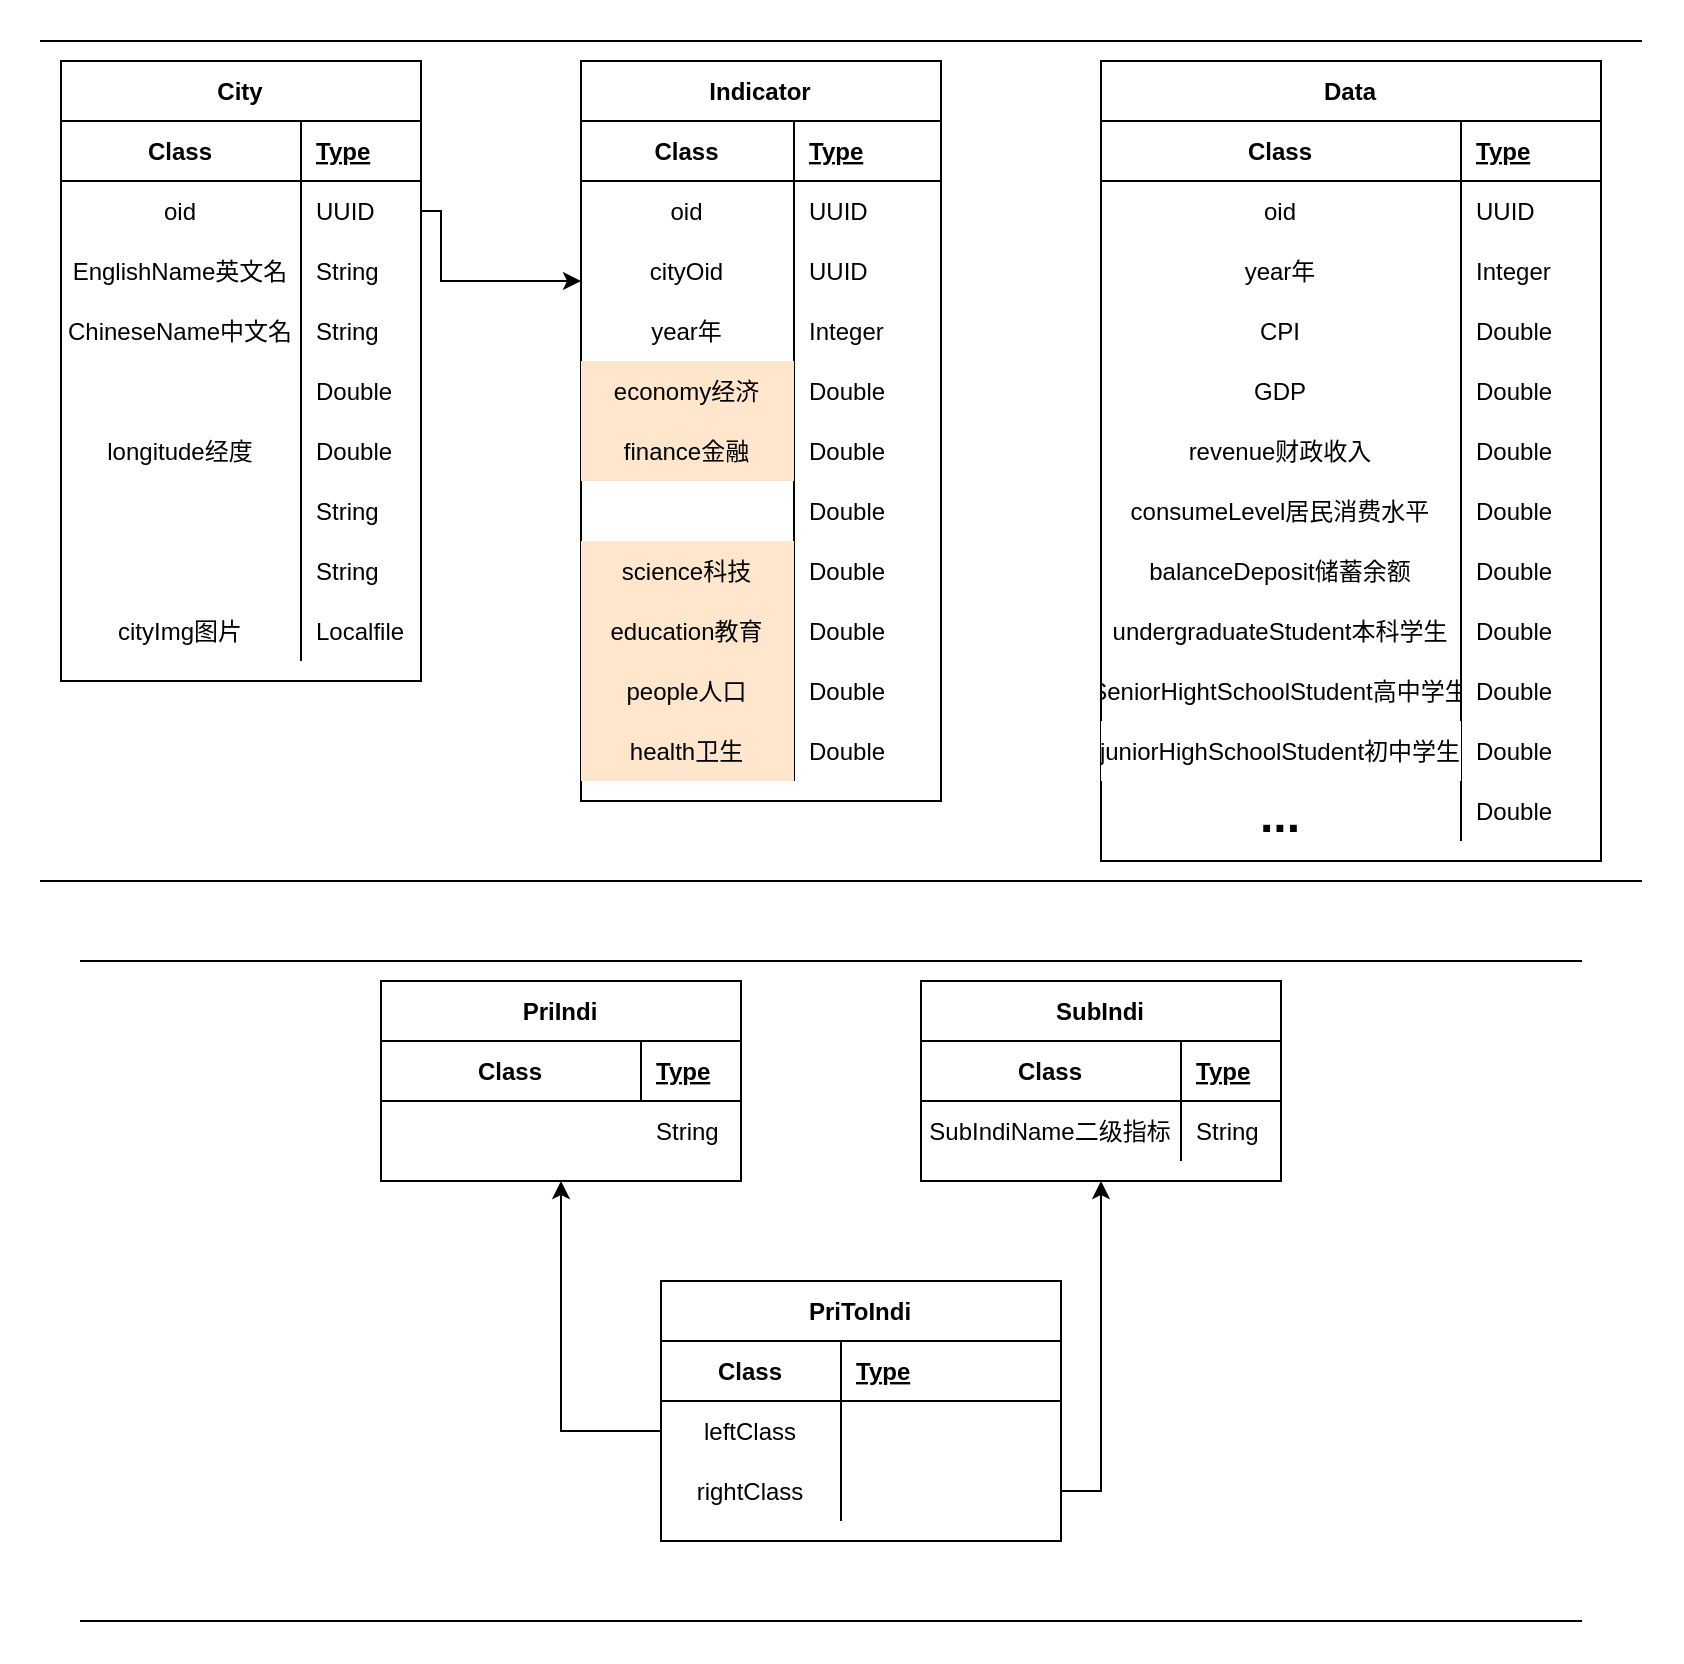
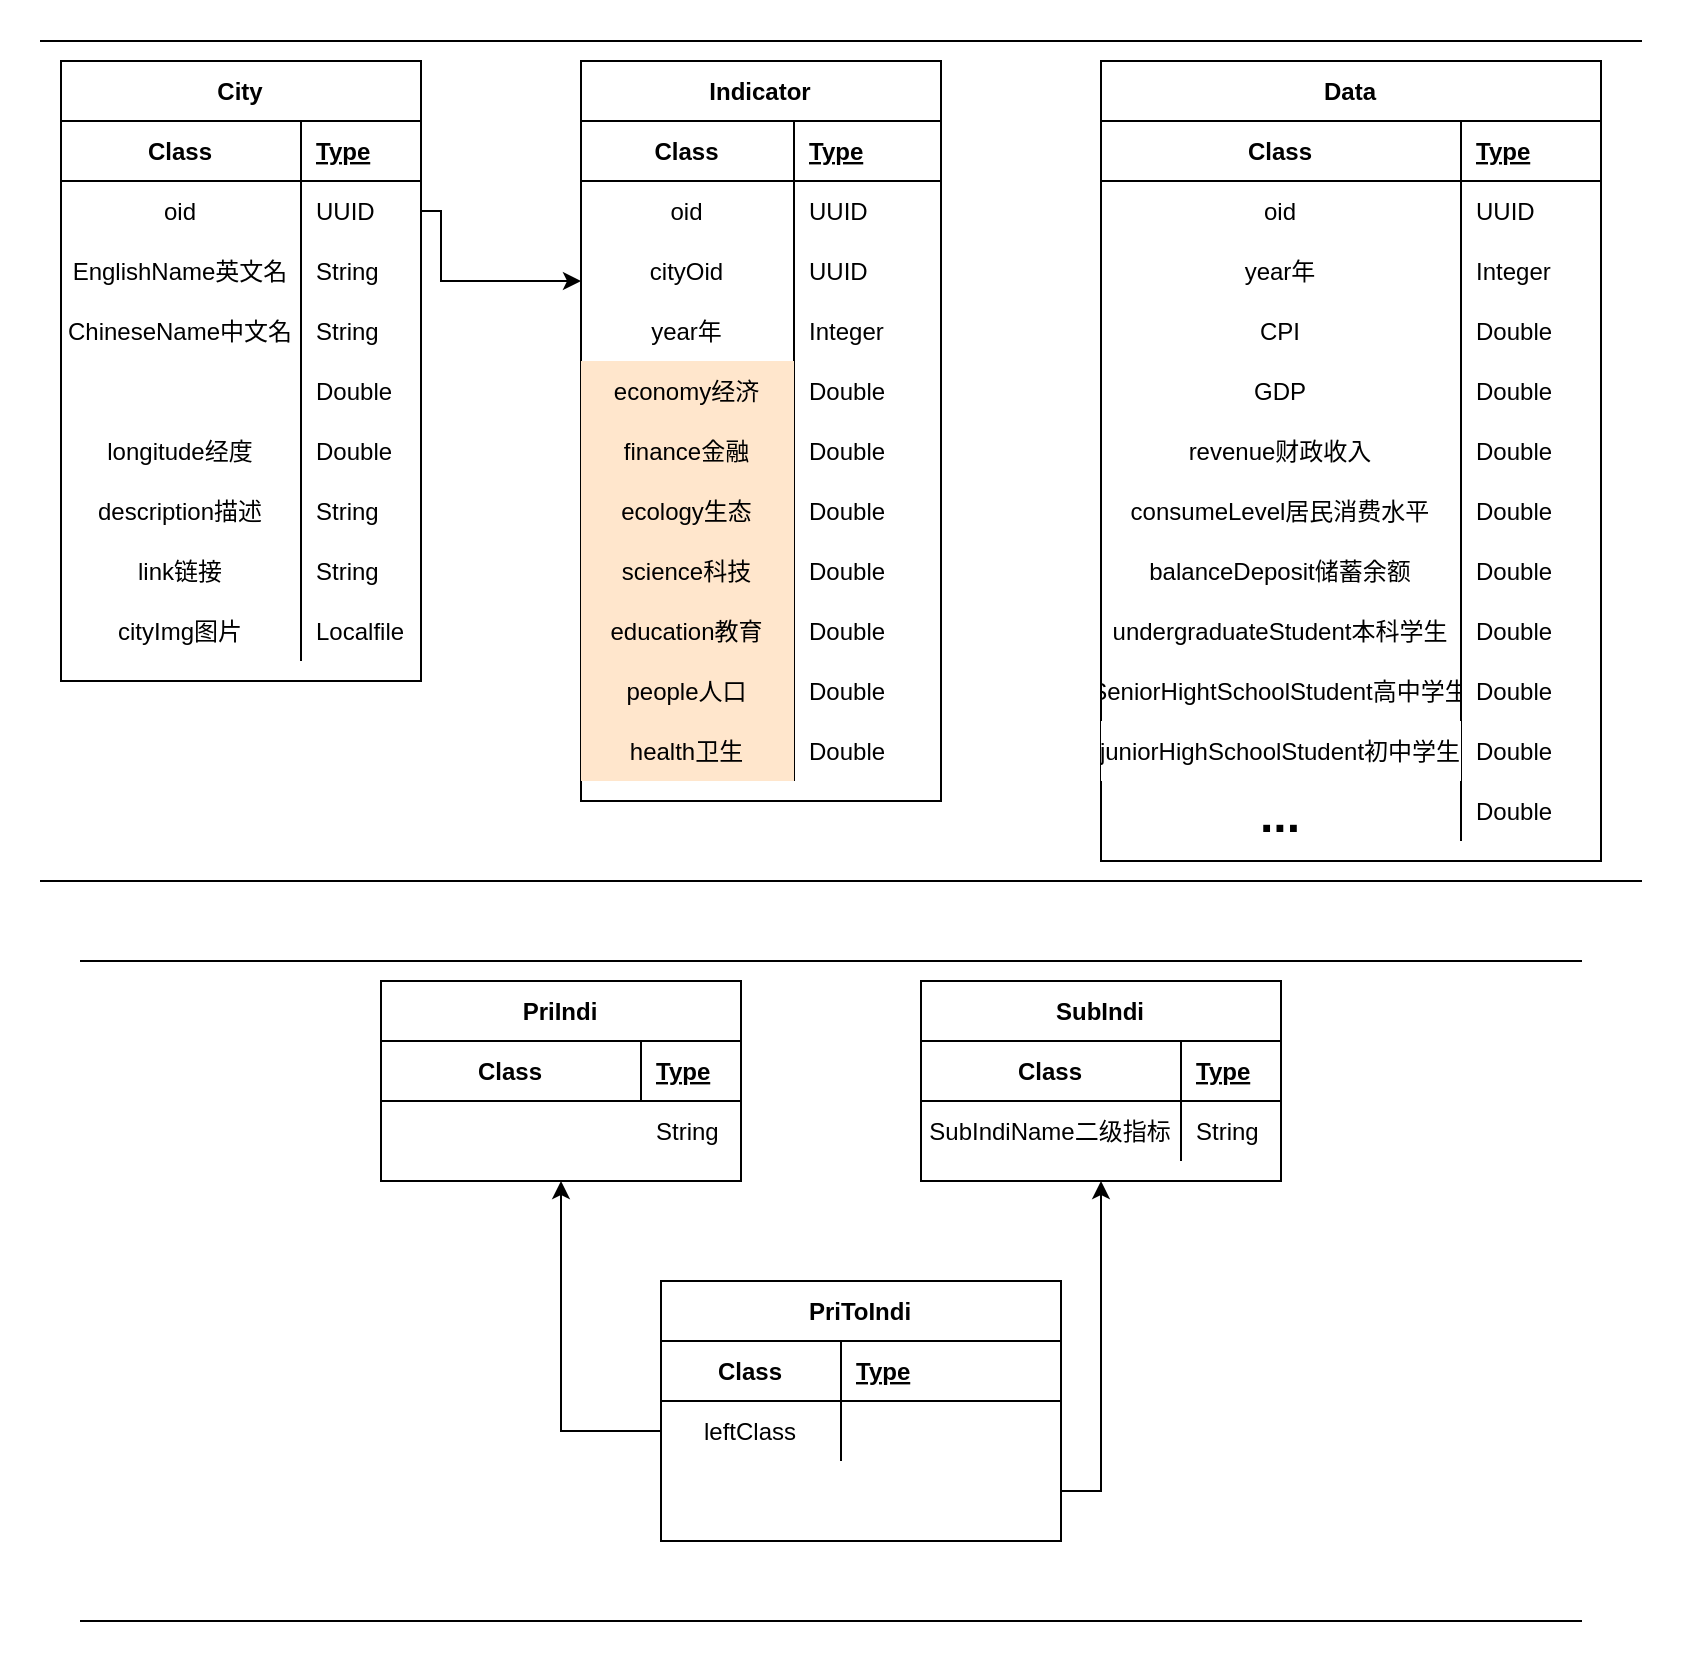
none -> (181, 511)
none -> (688, 511)
none -> (181, 571)
(751, 1491) -> none
